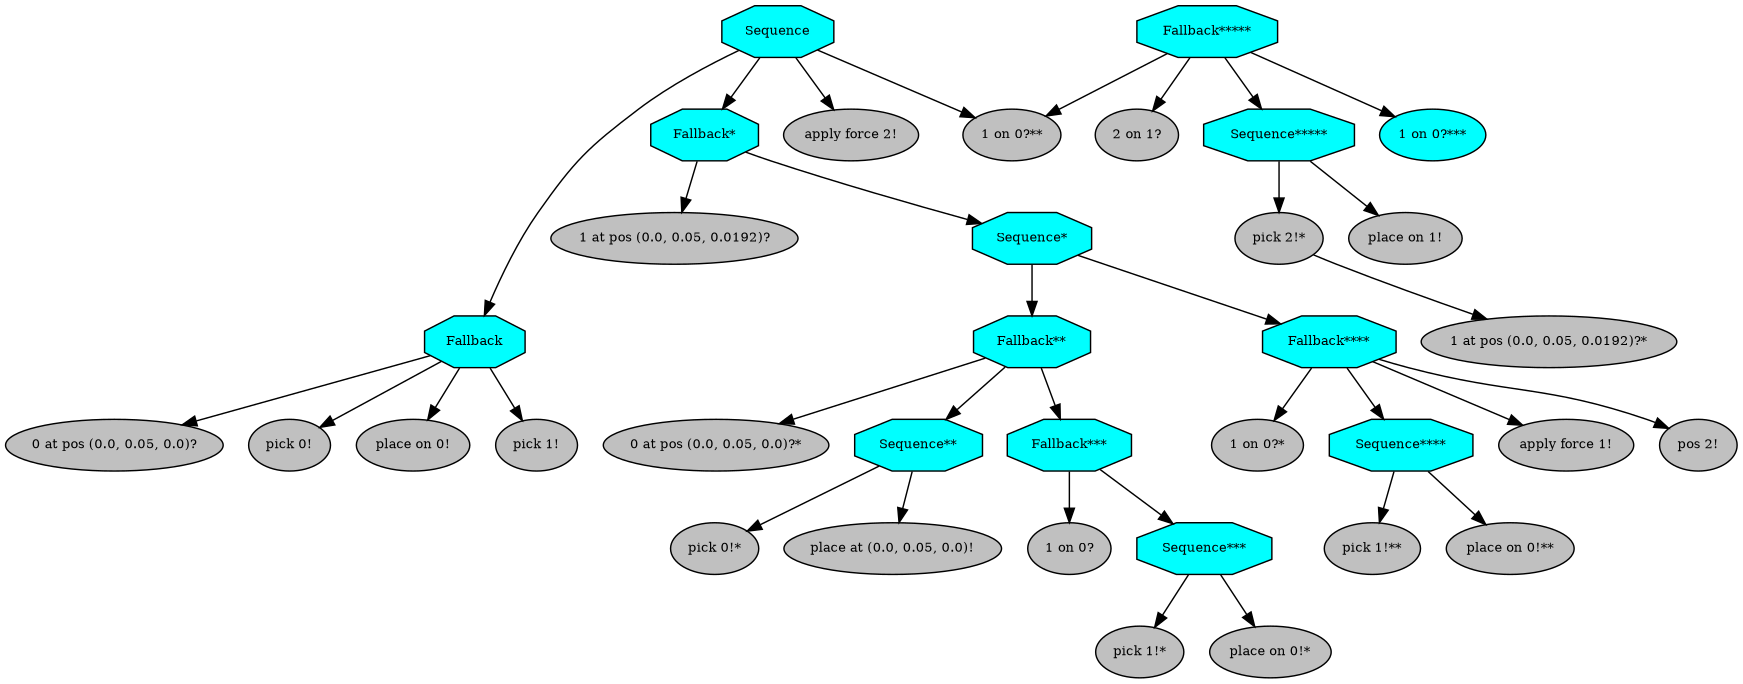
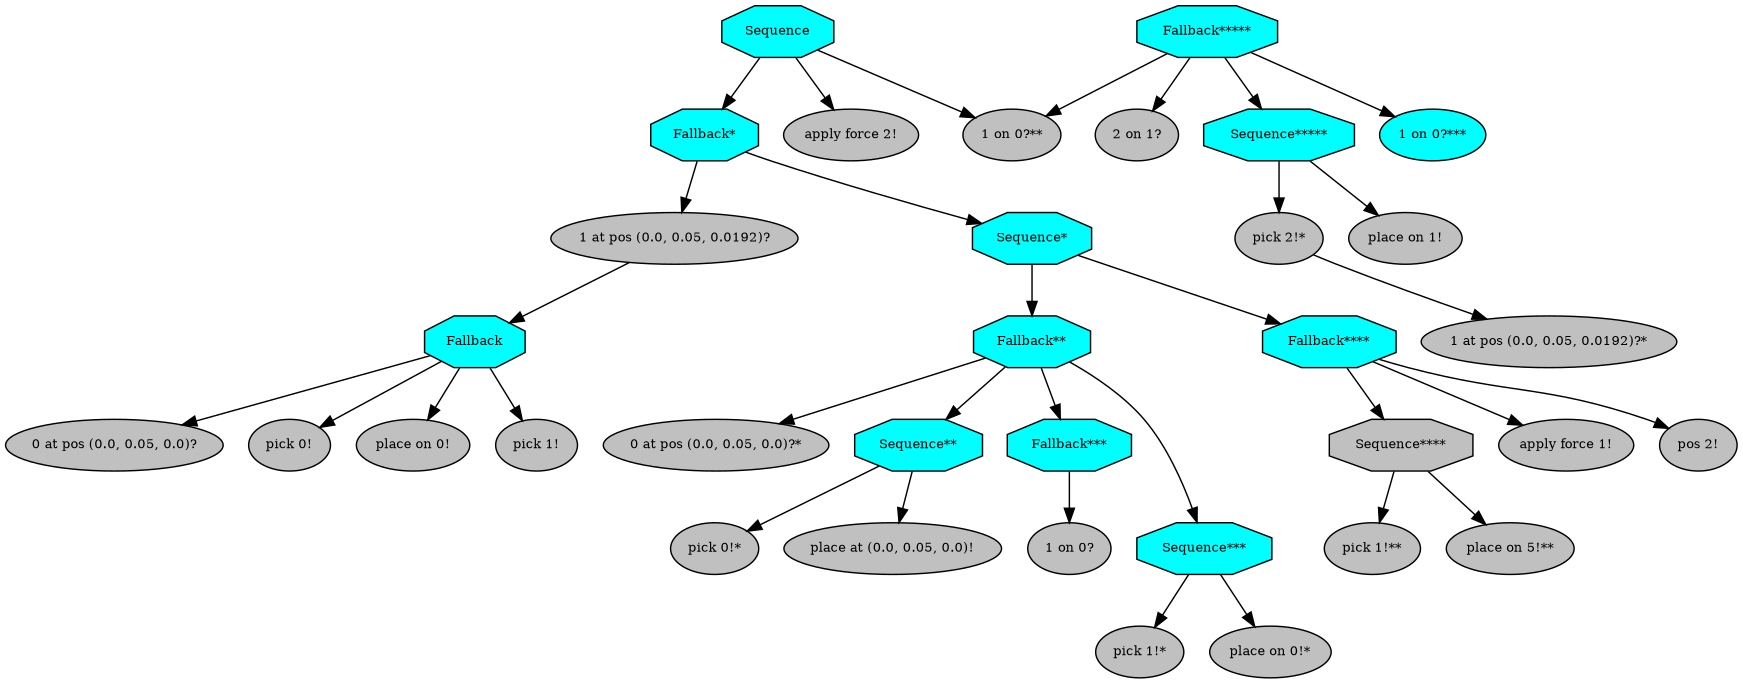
(588, 151) -> (576, 289)
(1258, 445) -> none
(1401, 445) -> (1401, 445)
(1131, 492) -> (1146, 422)
(1510, 549) -> (1510, 549)
